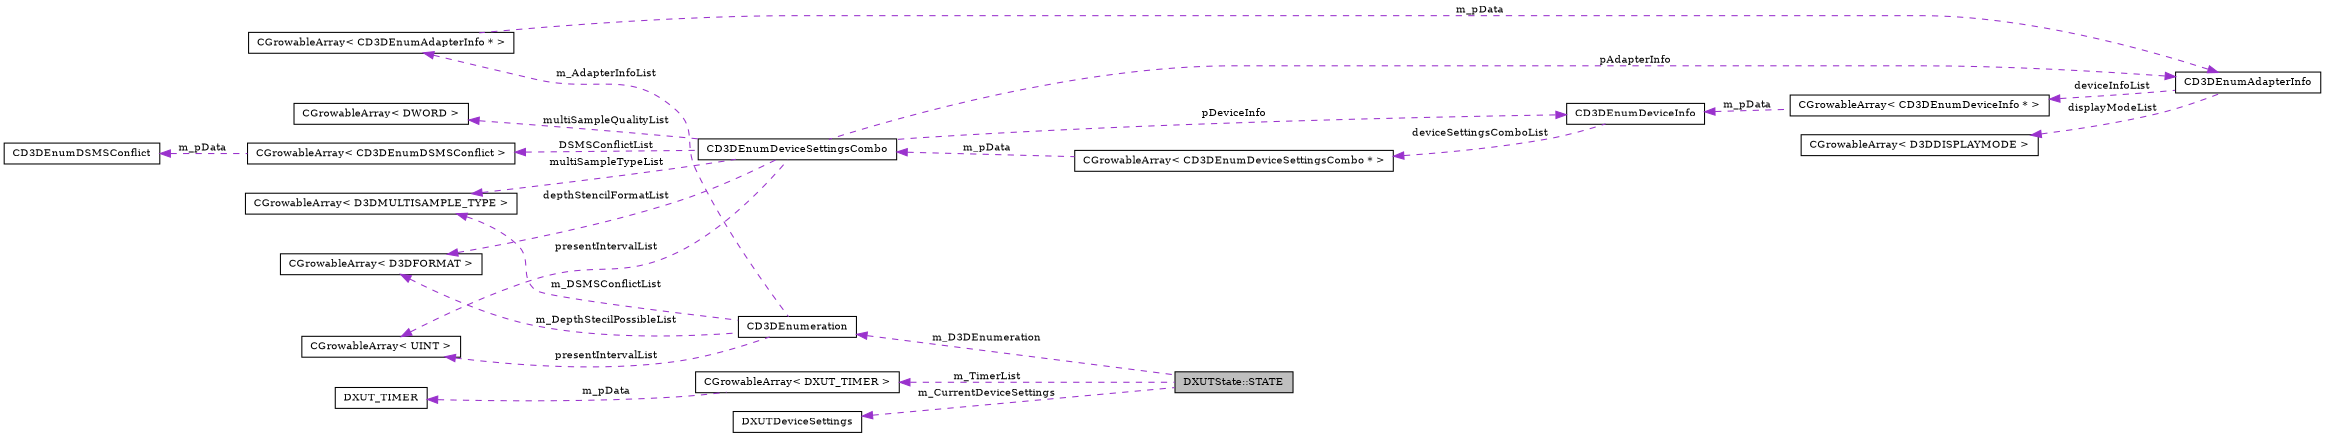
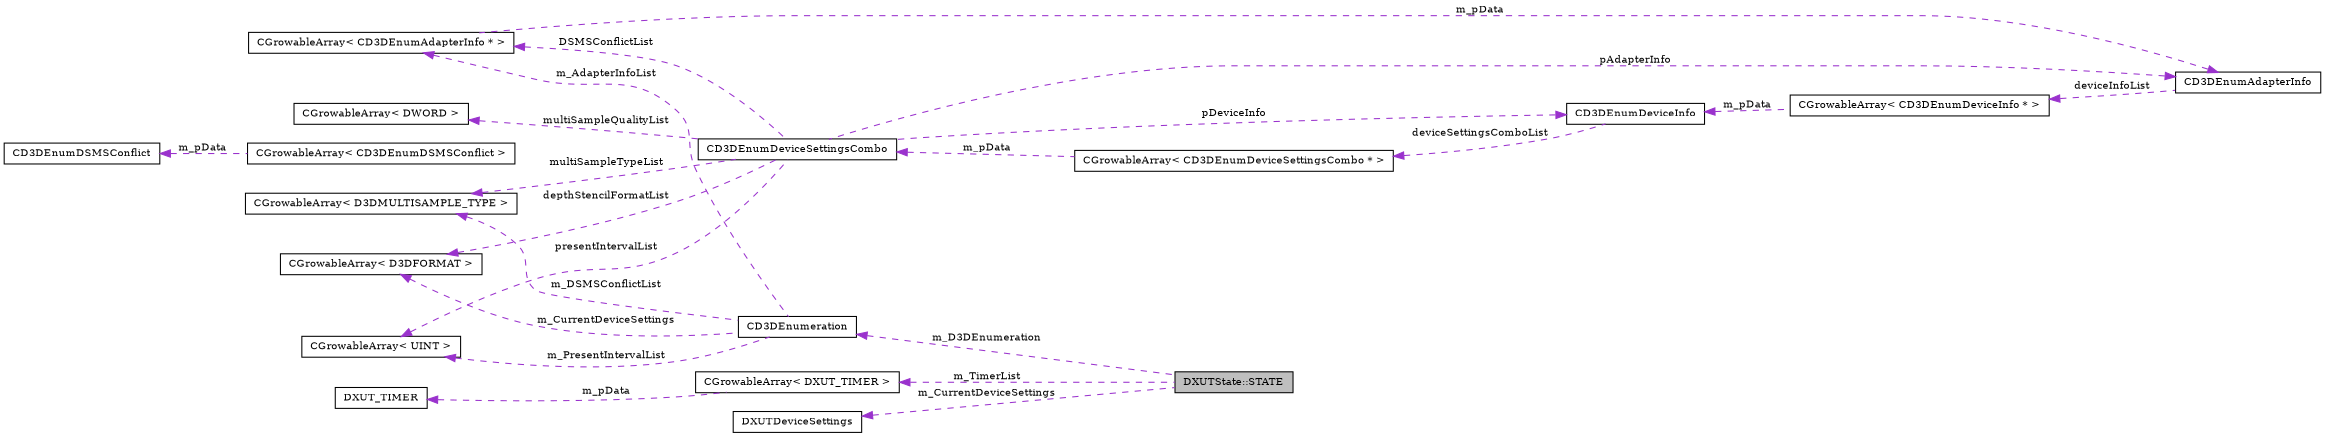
(1920, 145) -> none
(612, 151) -> (667, 63)
(606, 320) -> (606, 320)
(606, 356) -> (606, 356)
